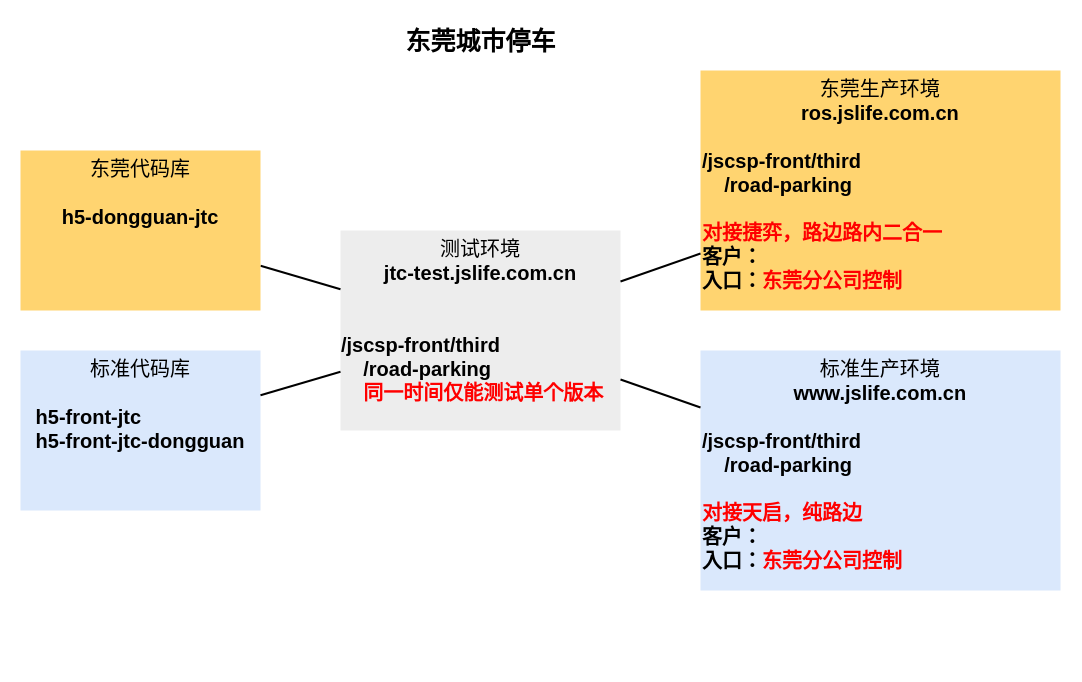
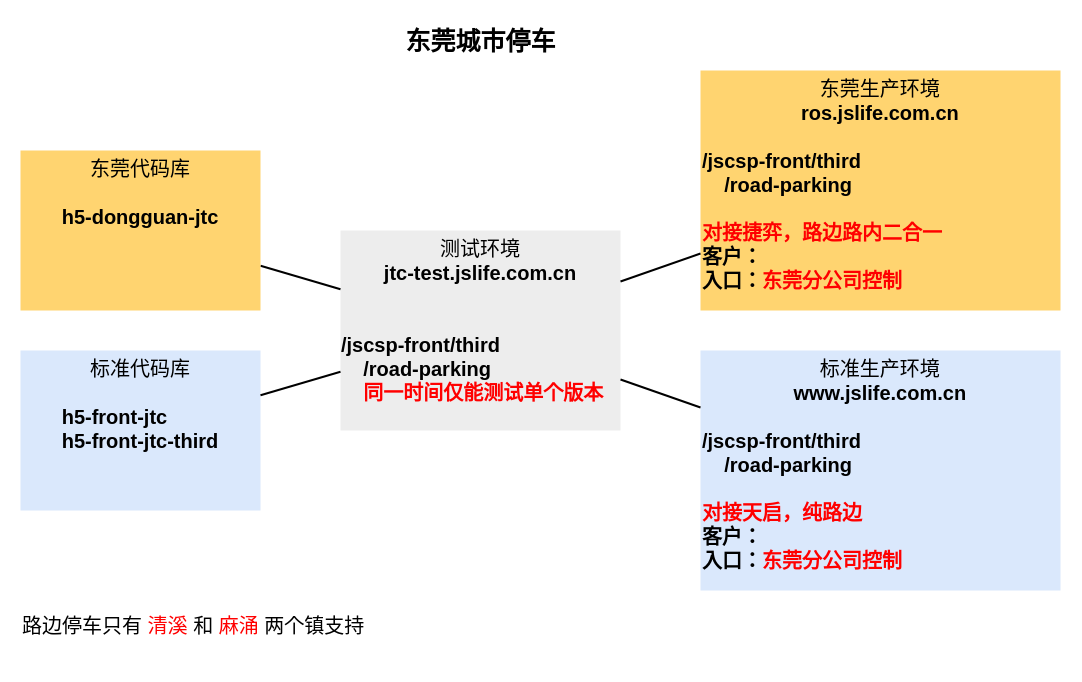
(141, 394) -> (141, 394)
none -> (336, 626)
